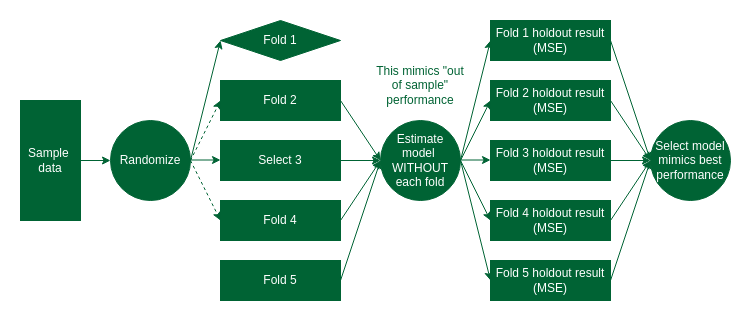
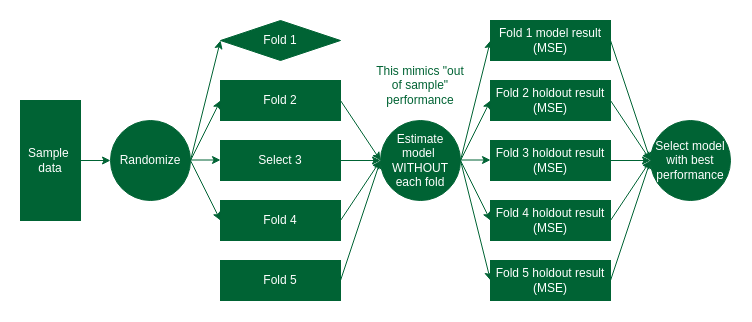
(551, 41) -> (551, 41)
(205, 132) -> (205, 132)
(691, 161) -> (691, 161)
(205, 189) -> (205, 189)
